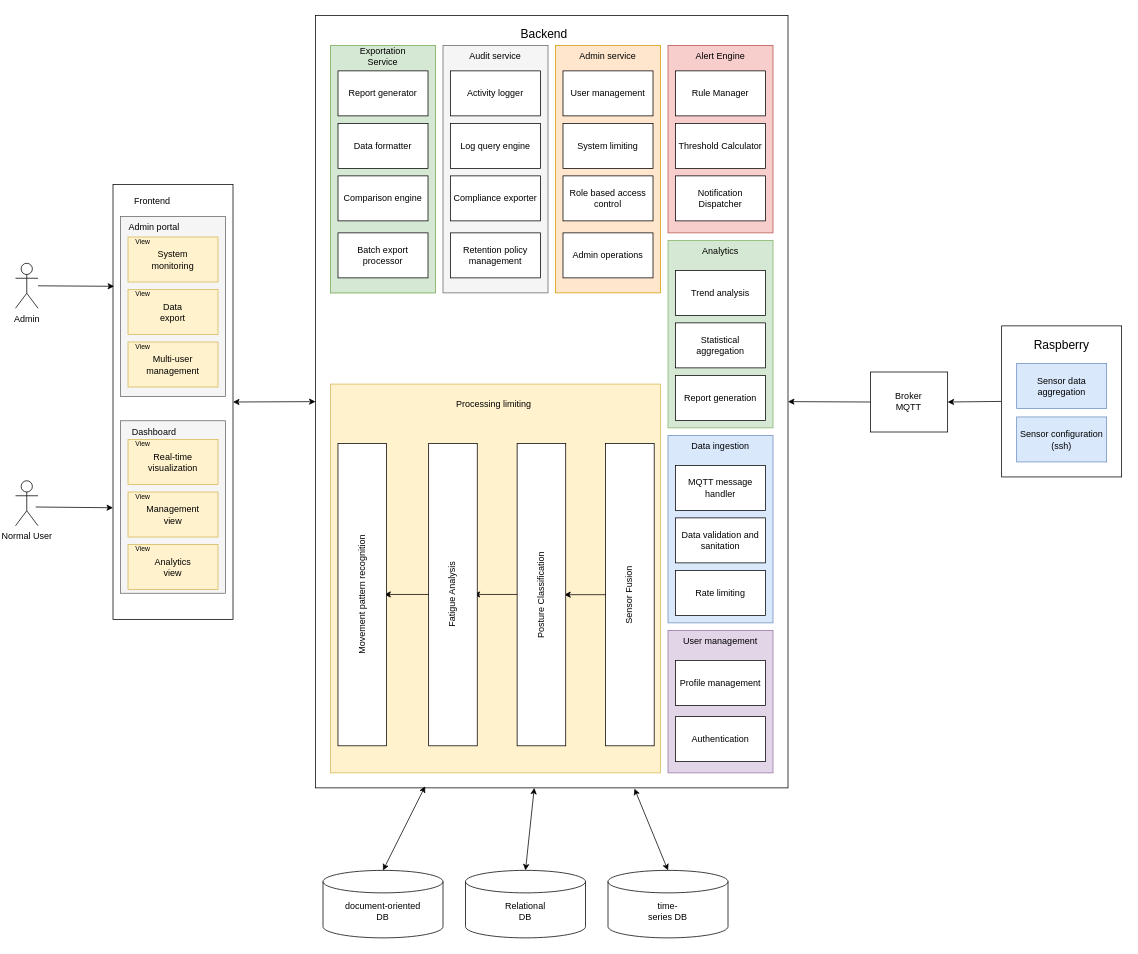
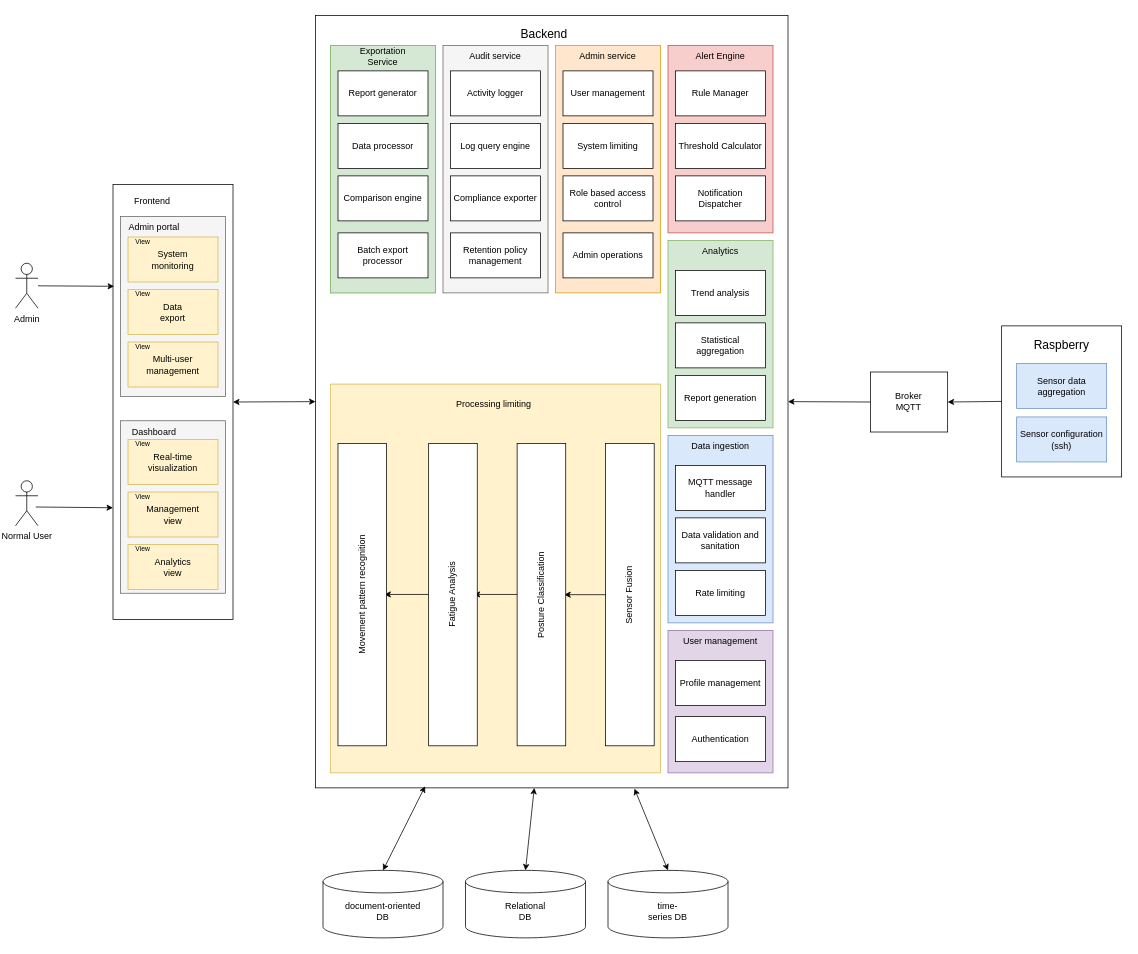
(383, 146) -> (383, 146)
